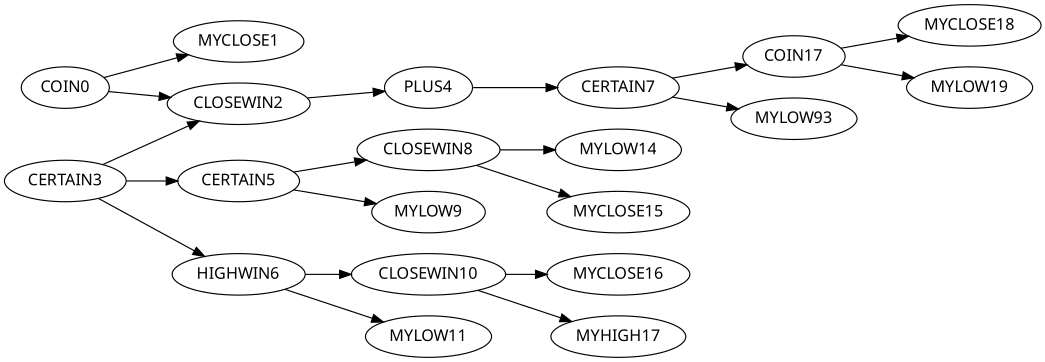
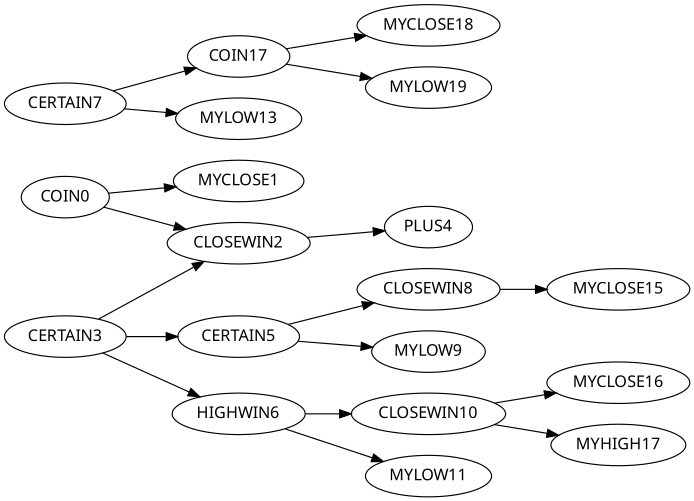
(509, 88) -> none
(794, 119) -> (239, 119)
(618, 150) -> none
